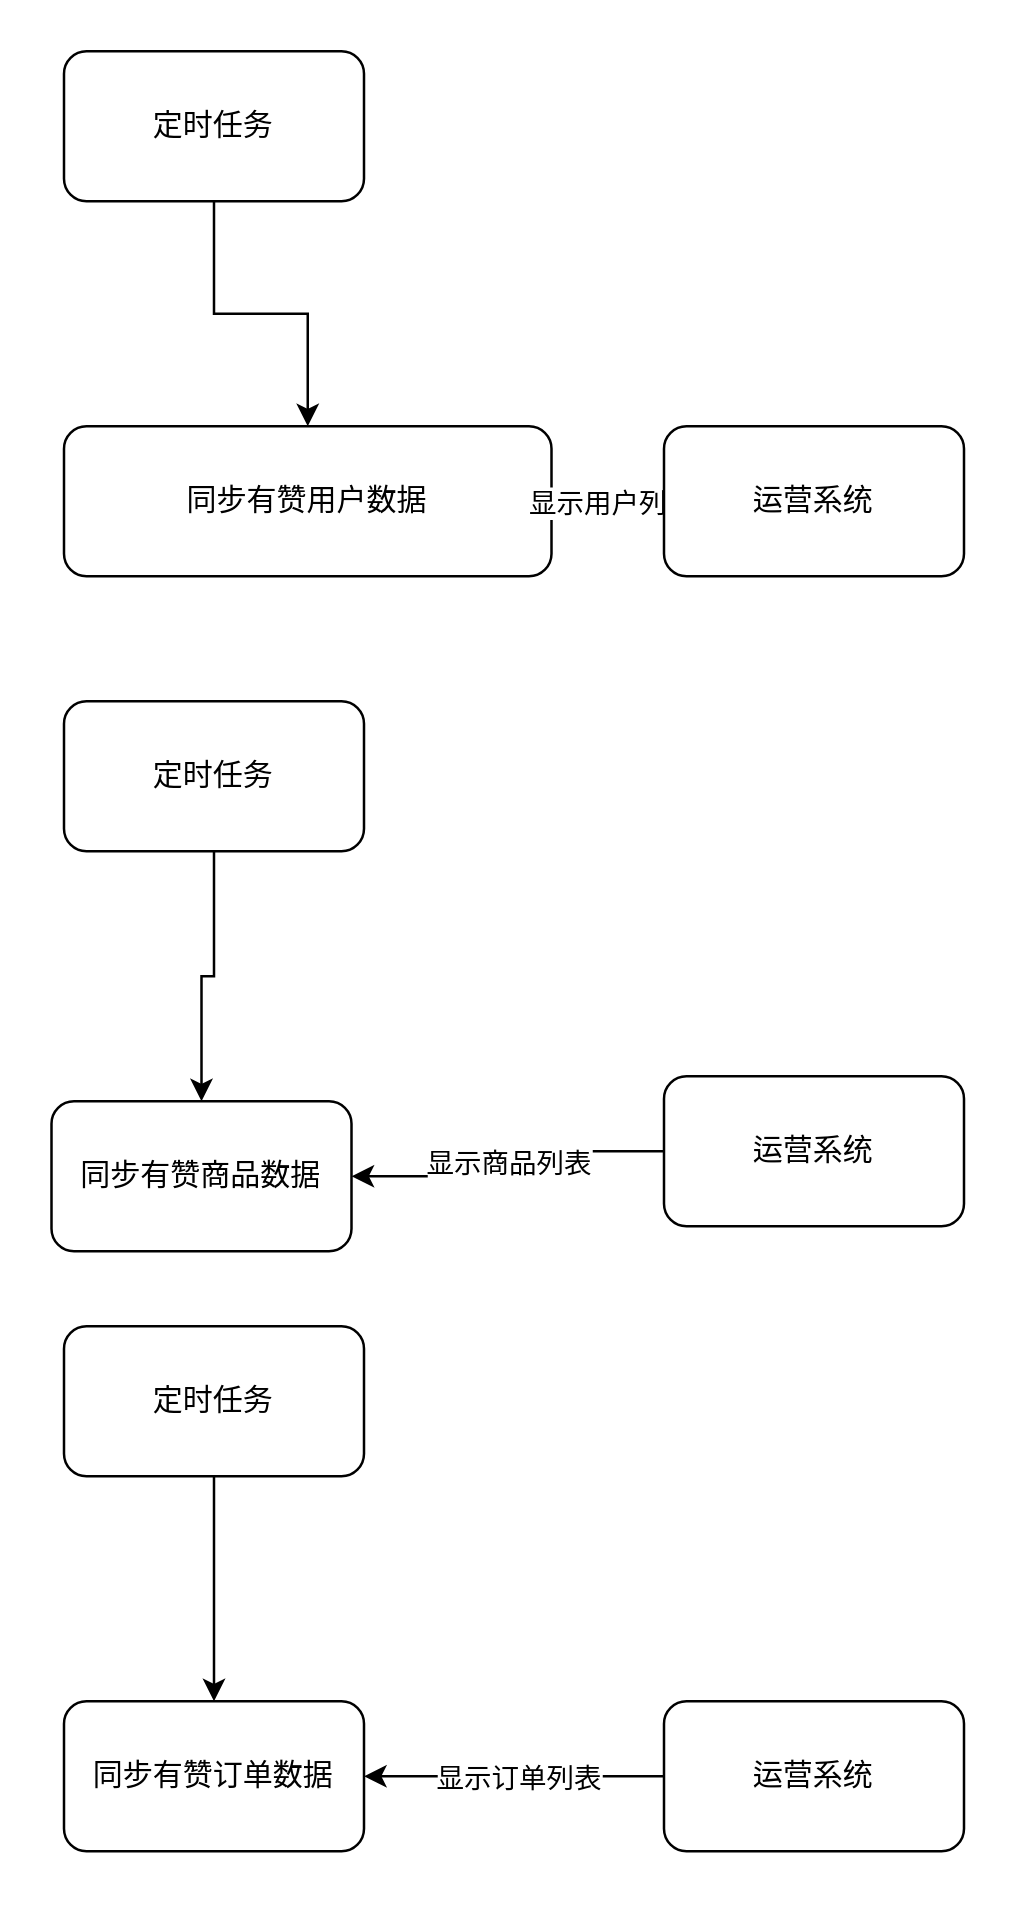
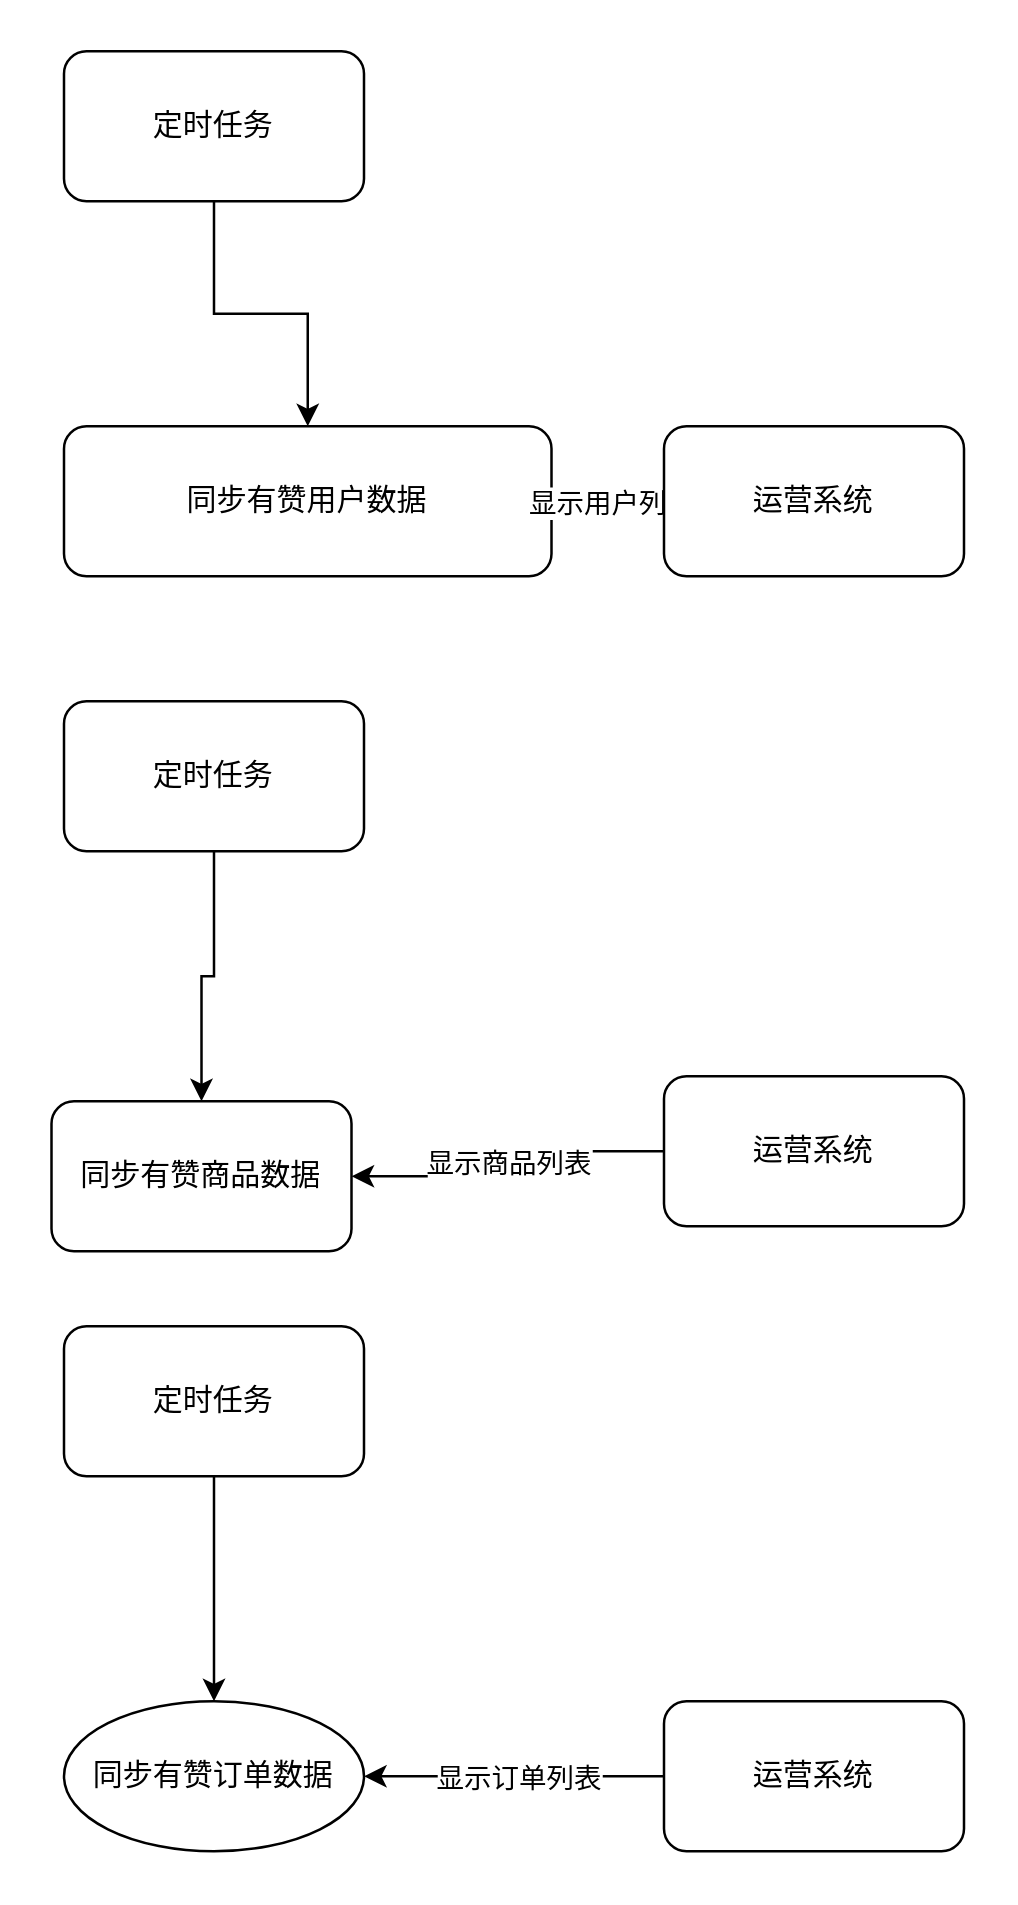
(214, 1776) -> (214, 1776)
